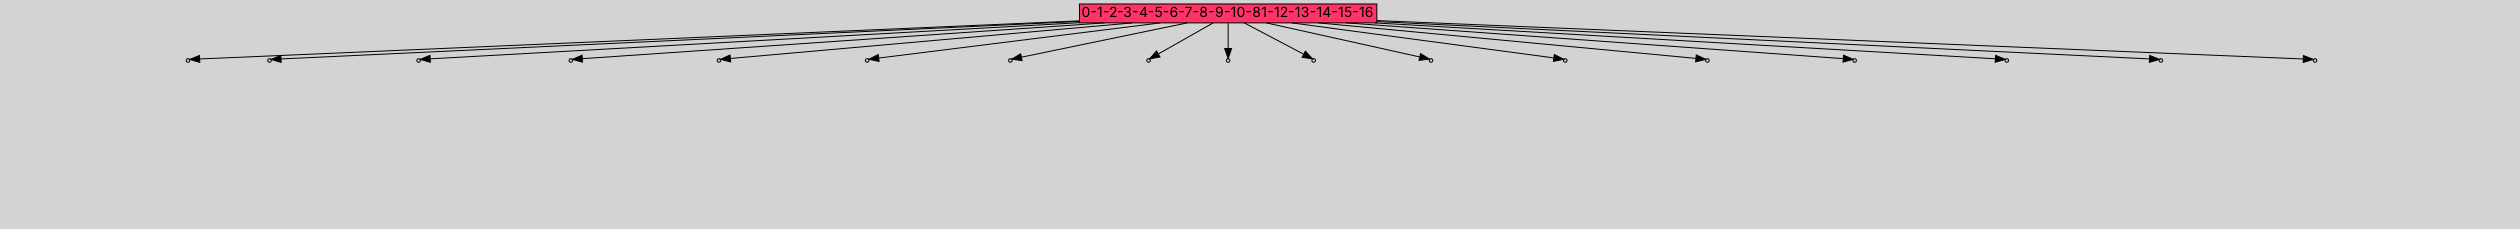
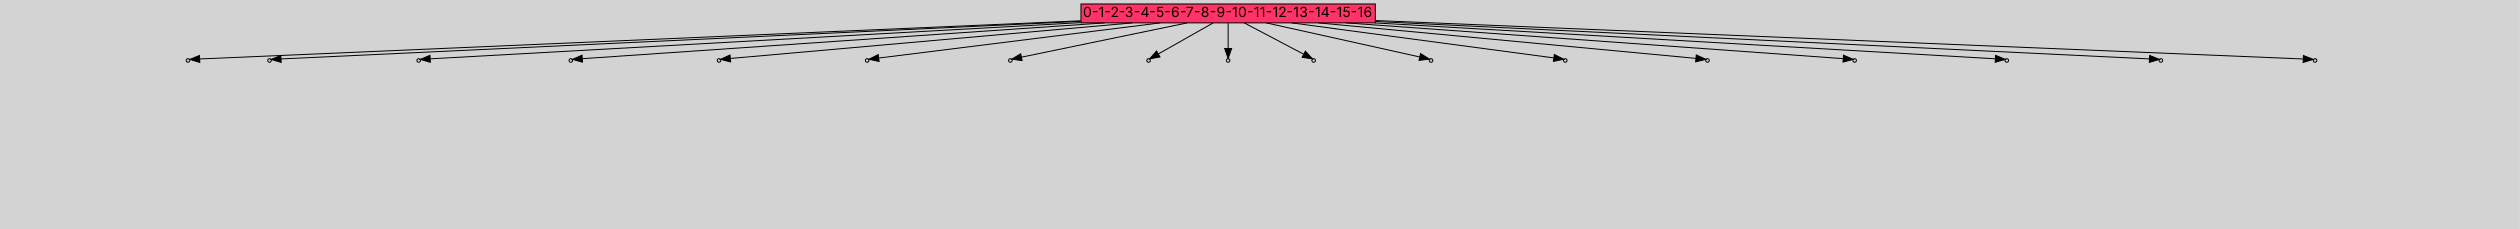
(1228, 13) -> (1228, 13)
